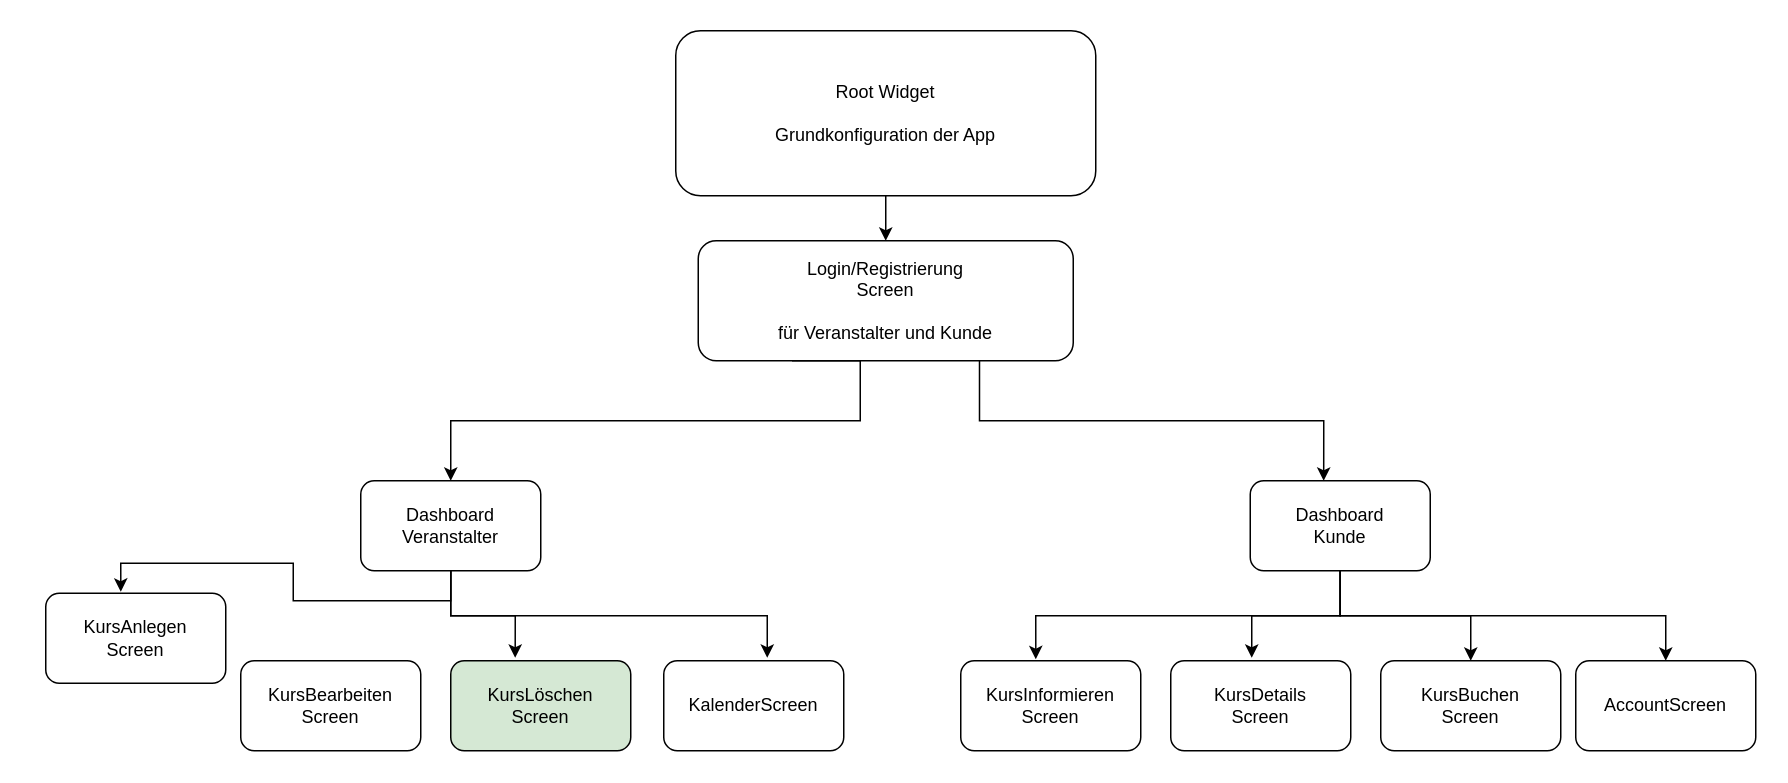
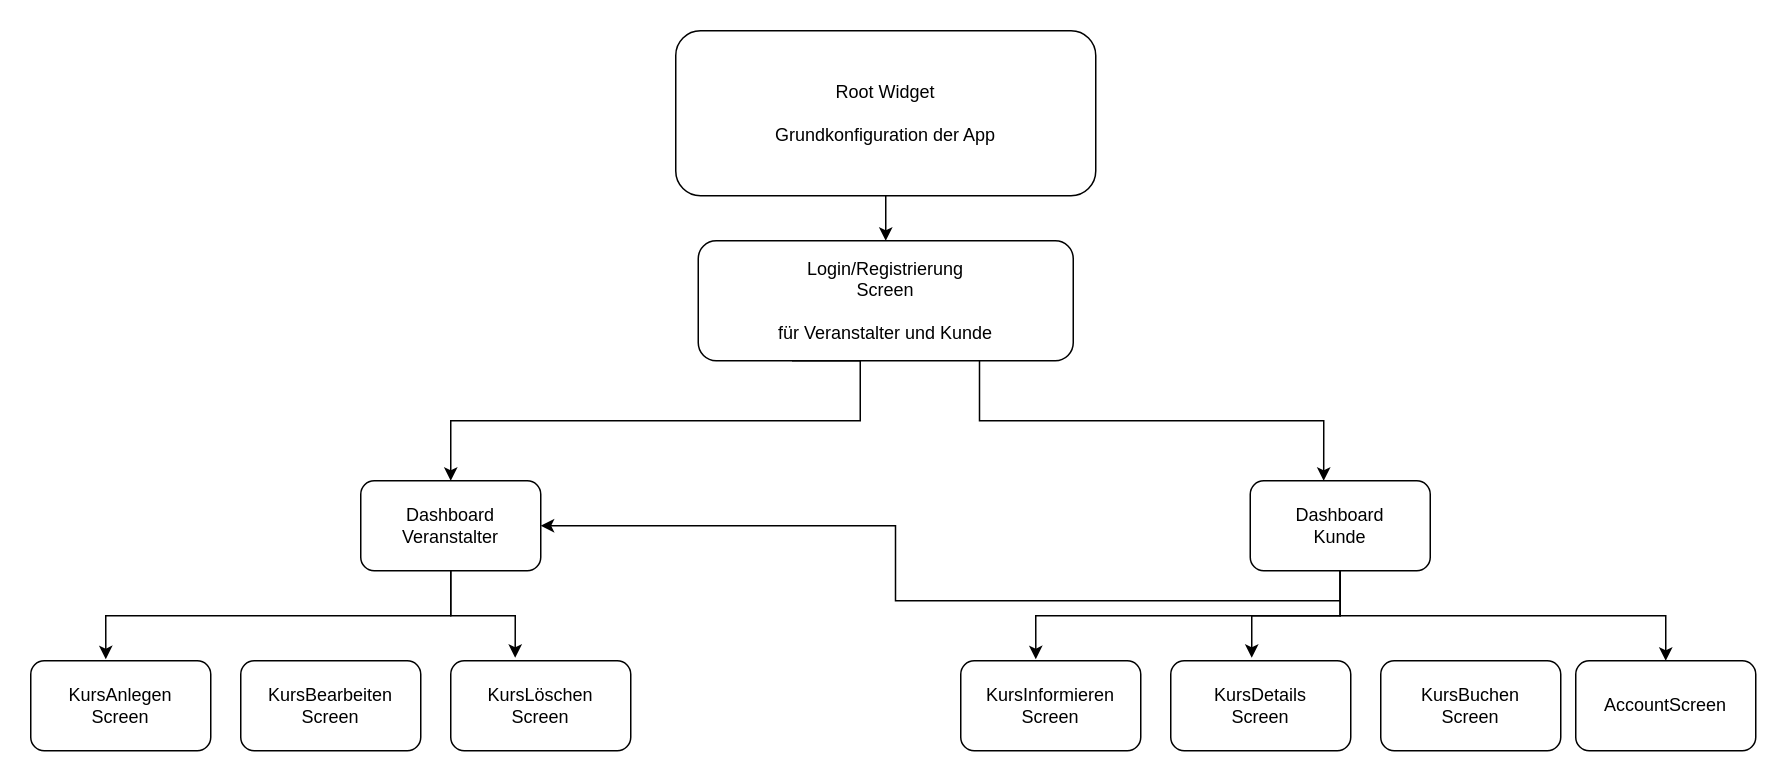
(658, 616) -> none
(1471, 634) -> (907, 601)
(136, 638) -> (121, 706)
(541, 706) -> (541, 706)
(754, 706) -> none
